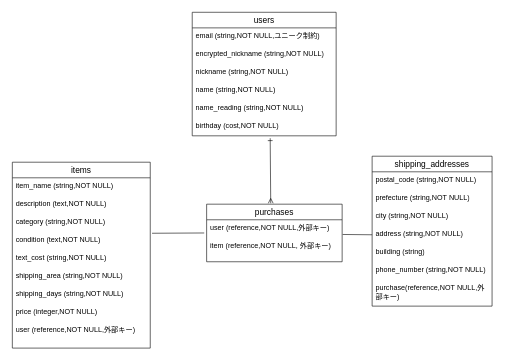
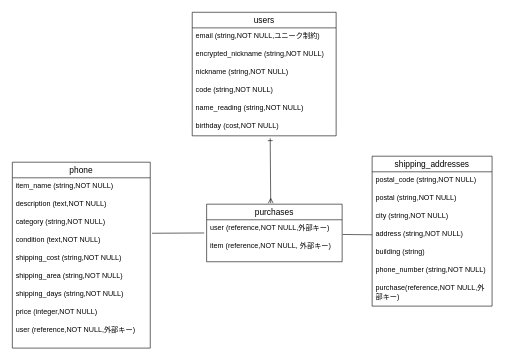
(237, 90) -> (237, 90)
(81, 171) -> (81, 171)
(429, 198) -> (420, 198)
(67, 258) -> (73, 258)
